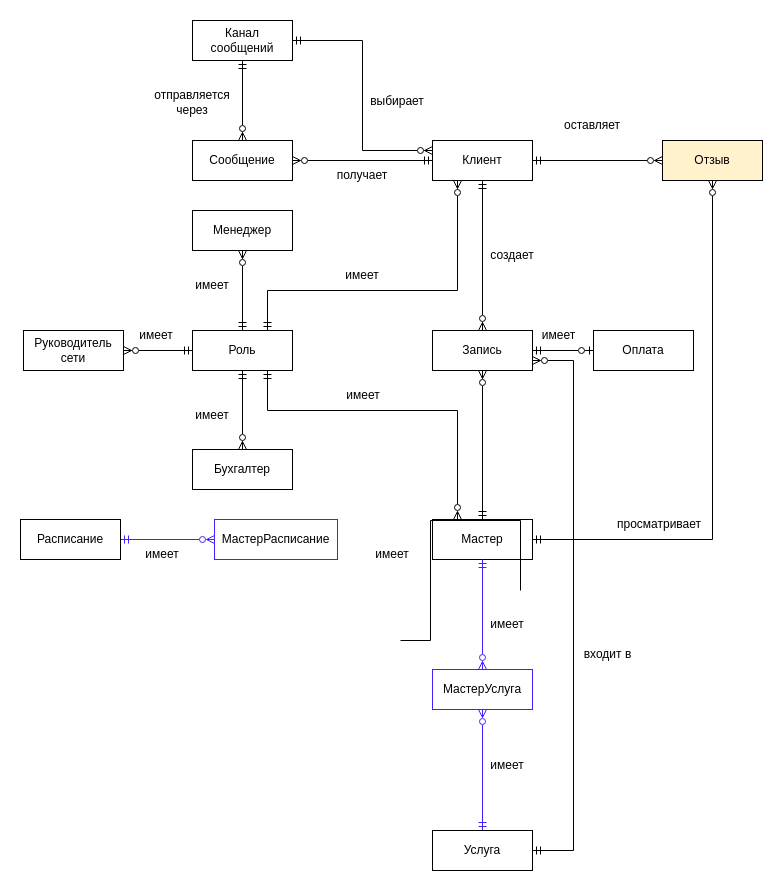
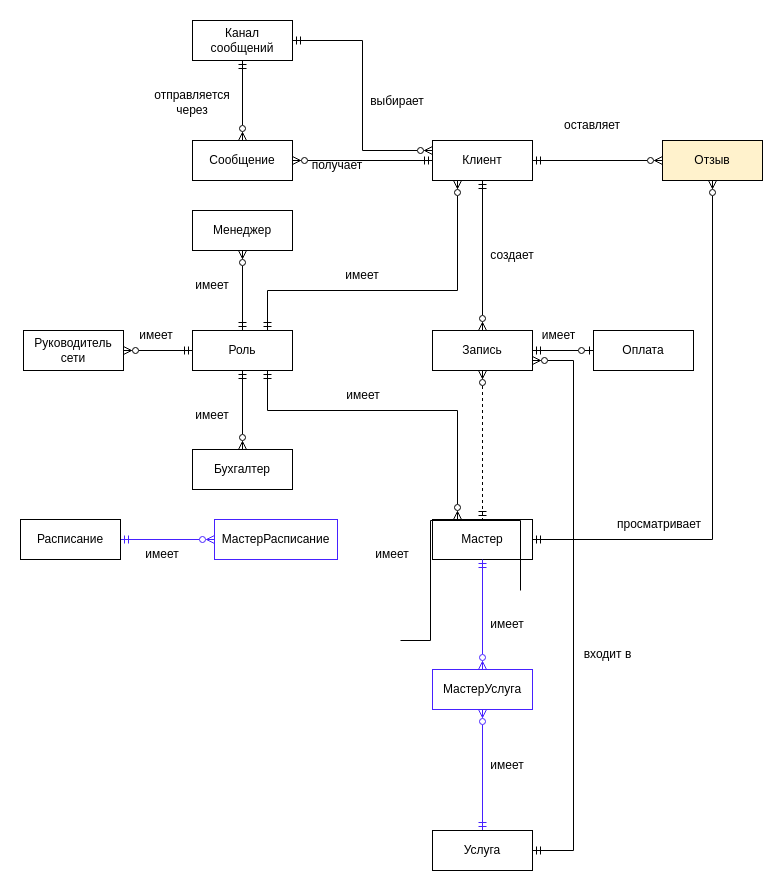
(363, 176) -> (338, 166)
(483, 452) -> (483, 452)
